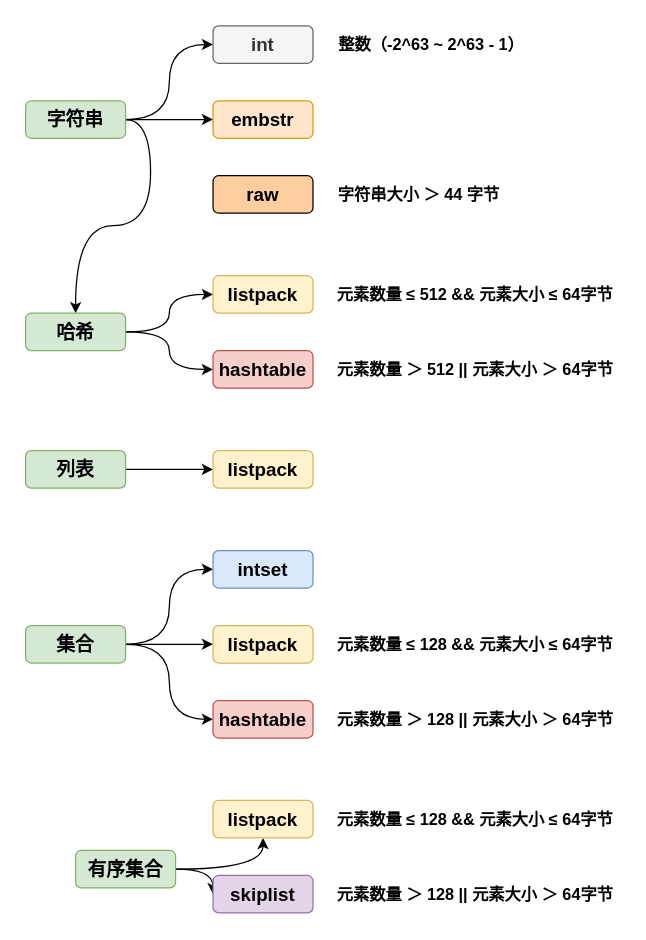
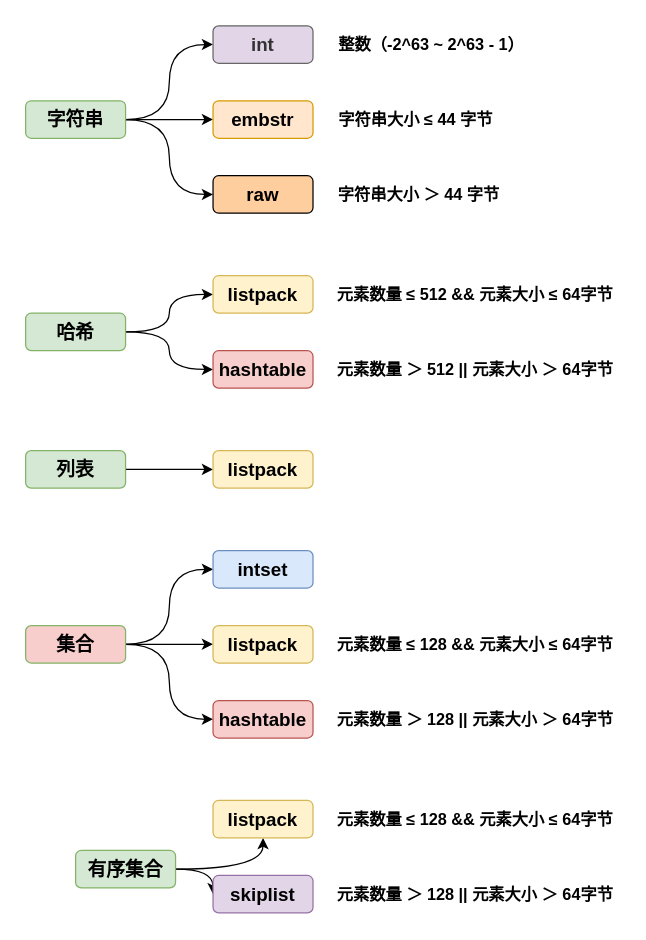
(263, 44) -> (263, 44)
none -> (416, 119)
(129, 222) -> (170, 162)
(76, 644) -> (76, 644)
